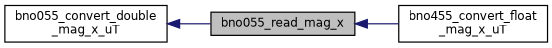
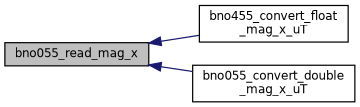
(195, 24) -> (177, 69)
